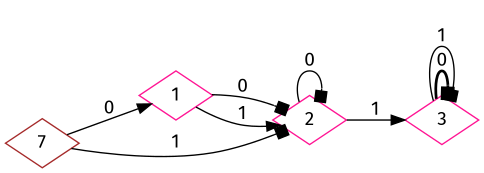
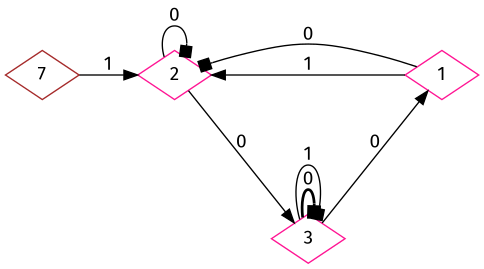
(376, 110) -> (241, 143)
(103, 122) -> (371, 162)
(174, 156) -> (102, 75)
